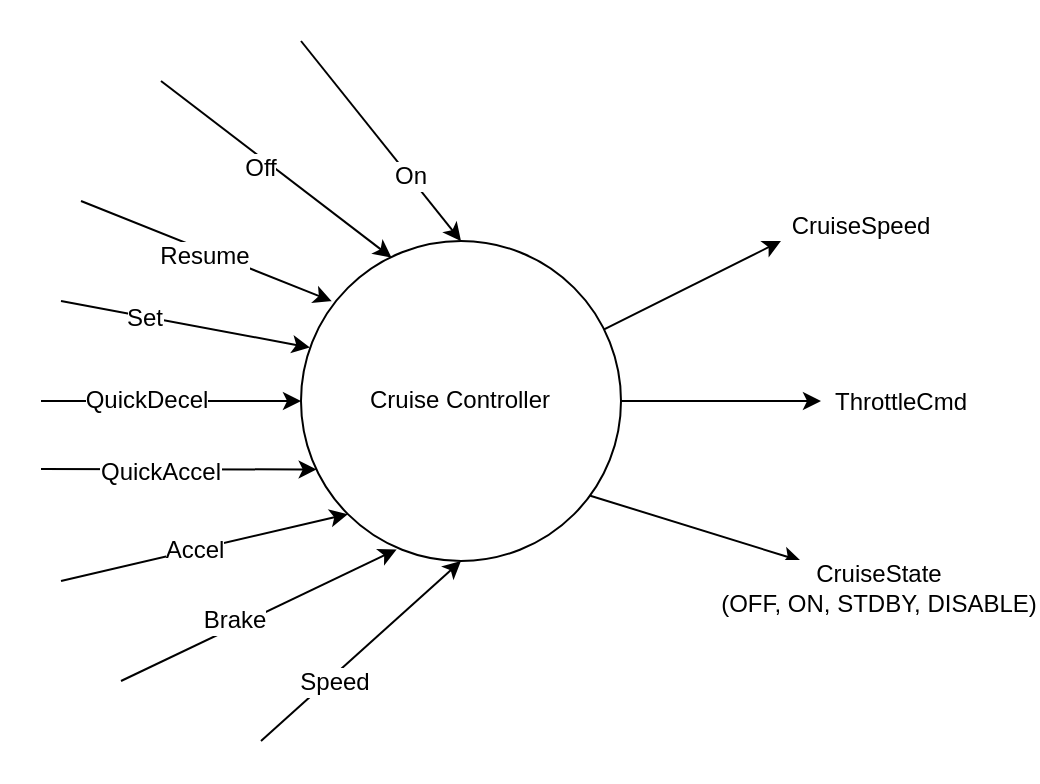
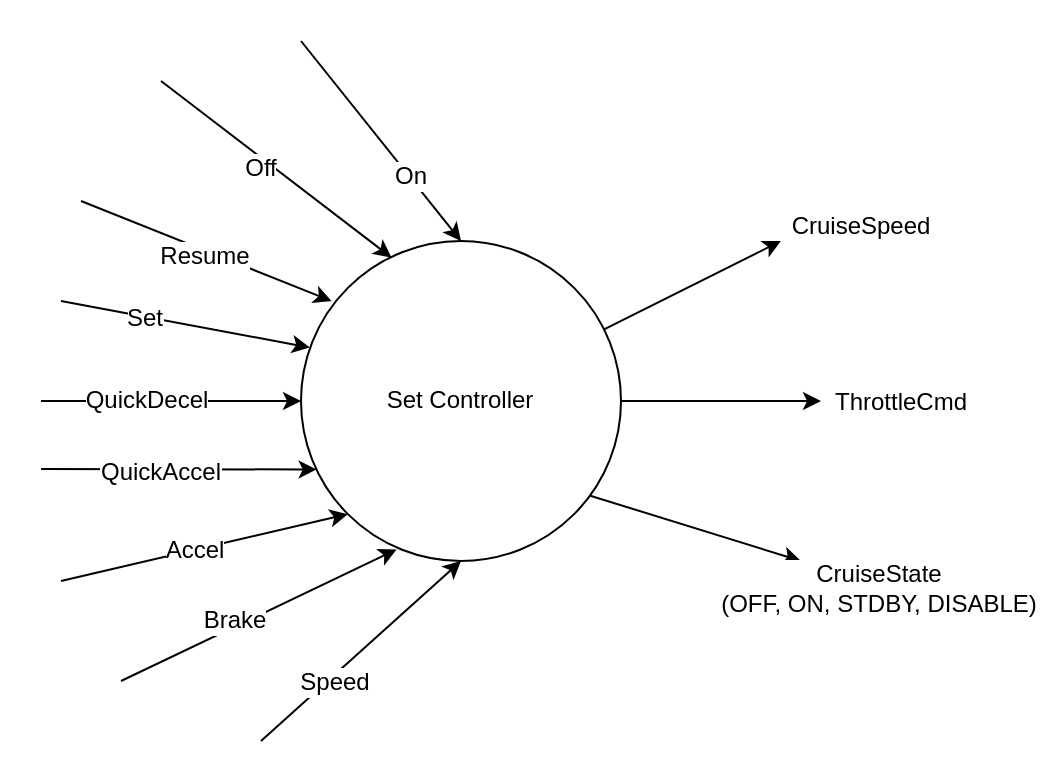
(461, 401) -> (461, 401)
